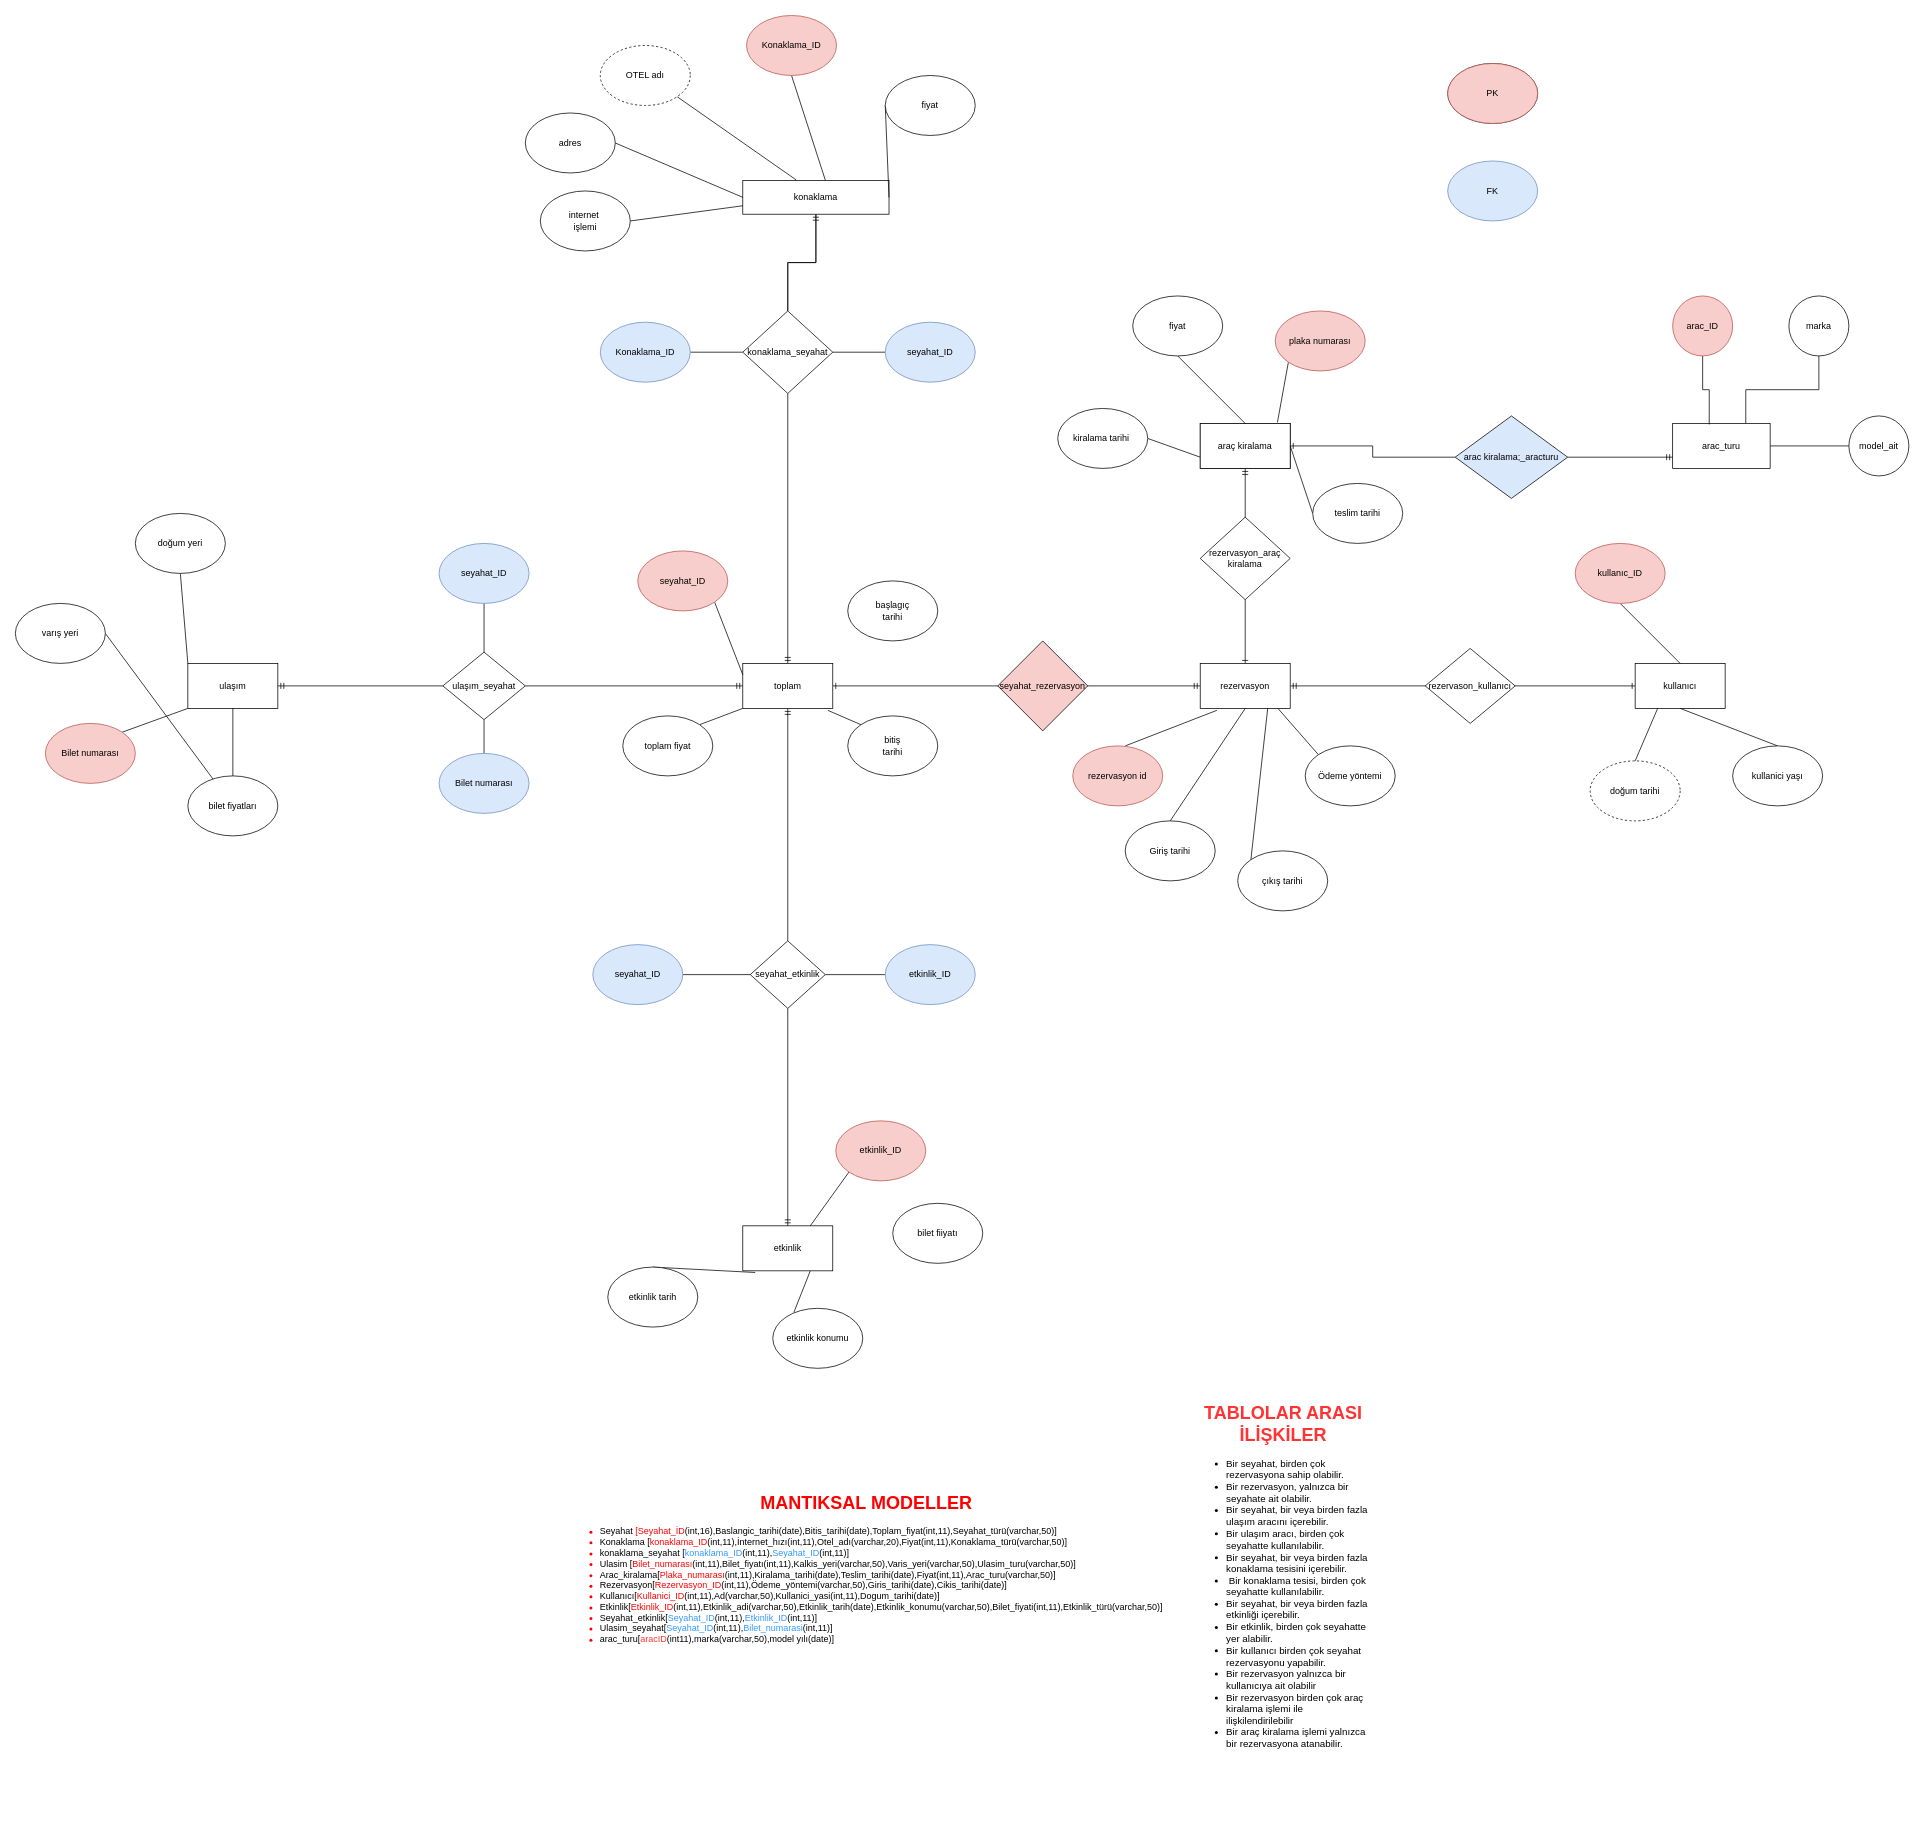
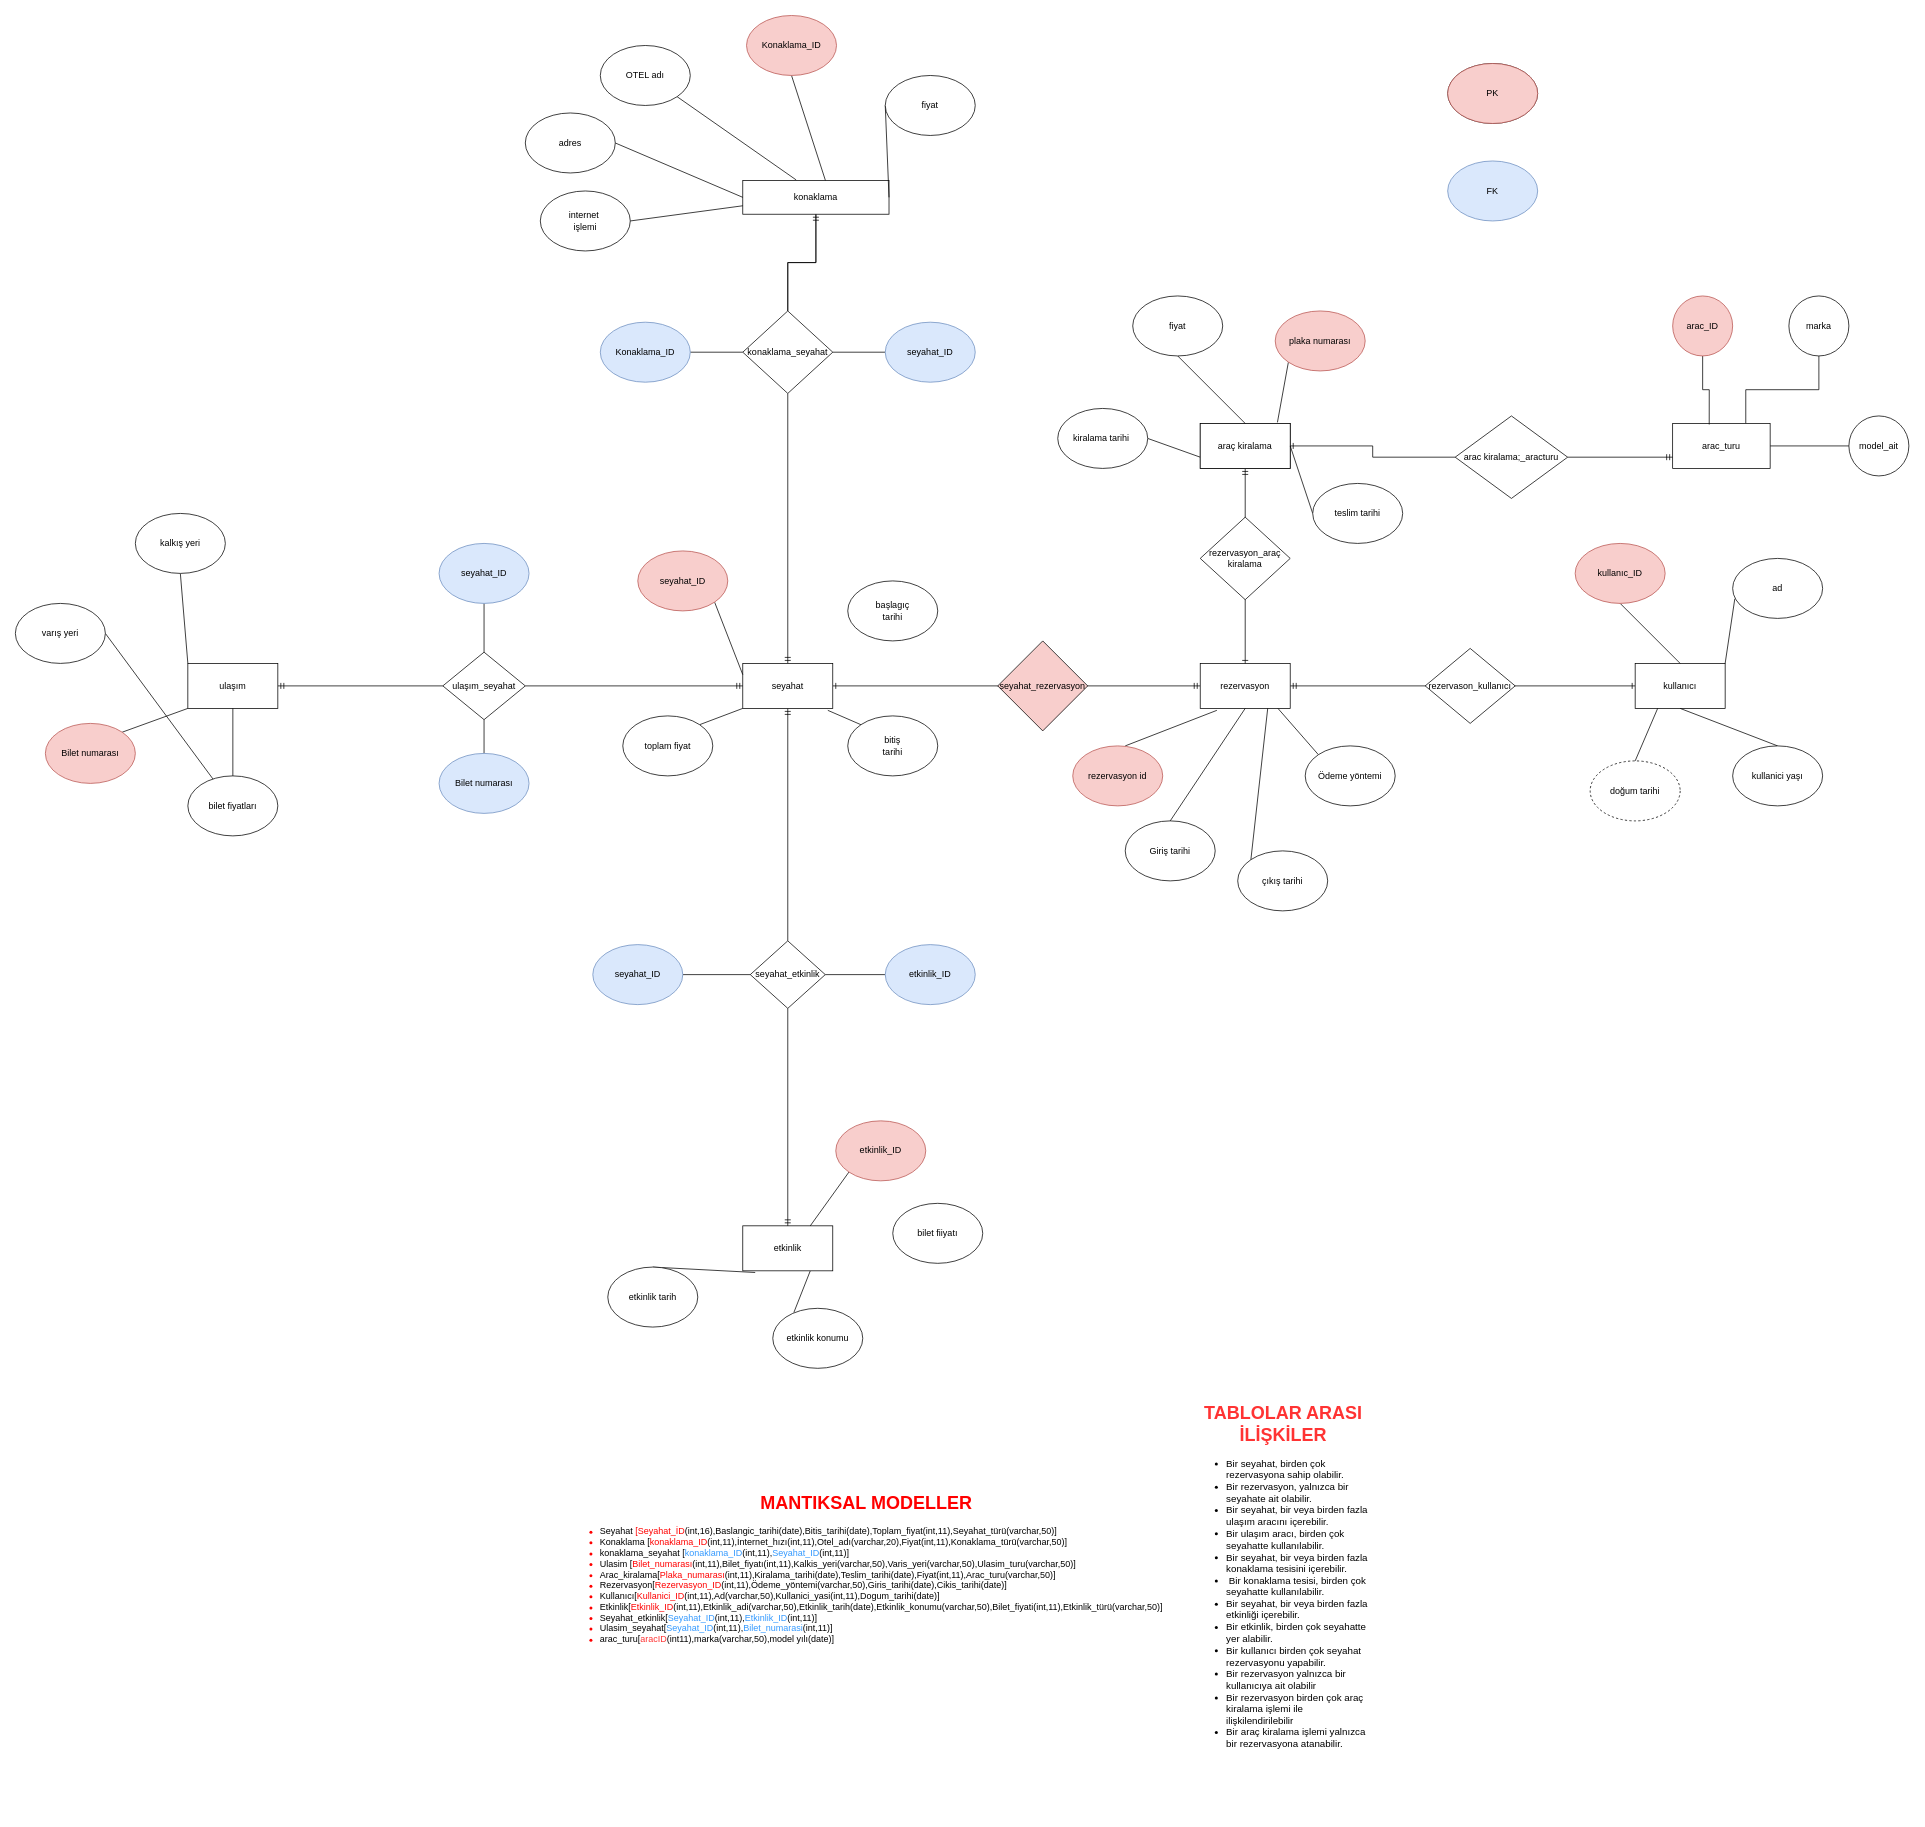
(645, 75) -> (645, 75)
(1512, 457) -> (1512, 457)
(180, 543) -> (180, 543)
none -> (1778, 588)
none -> (1730, 631)
(788, 686) -> (788, 686)
